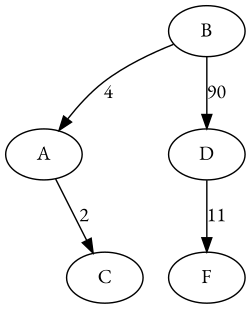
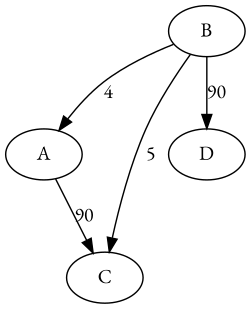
none -> (141, 142)
(84, 216) -> (84, 216)
(207, 278) -> none
